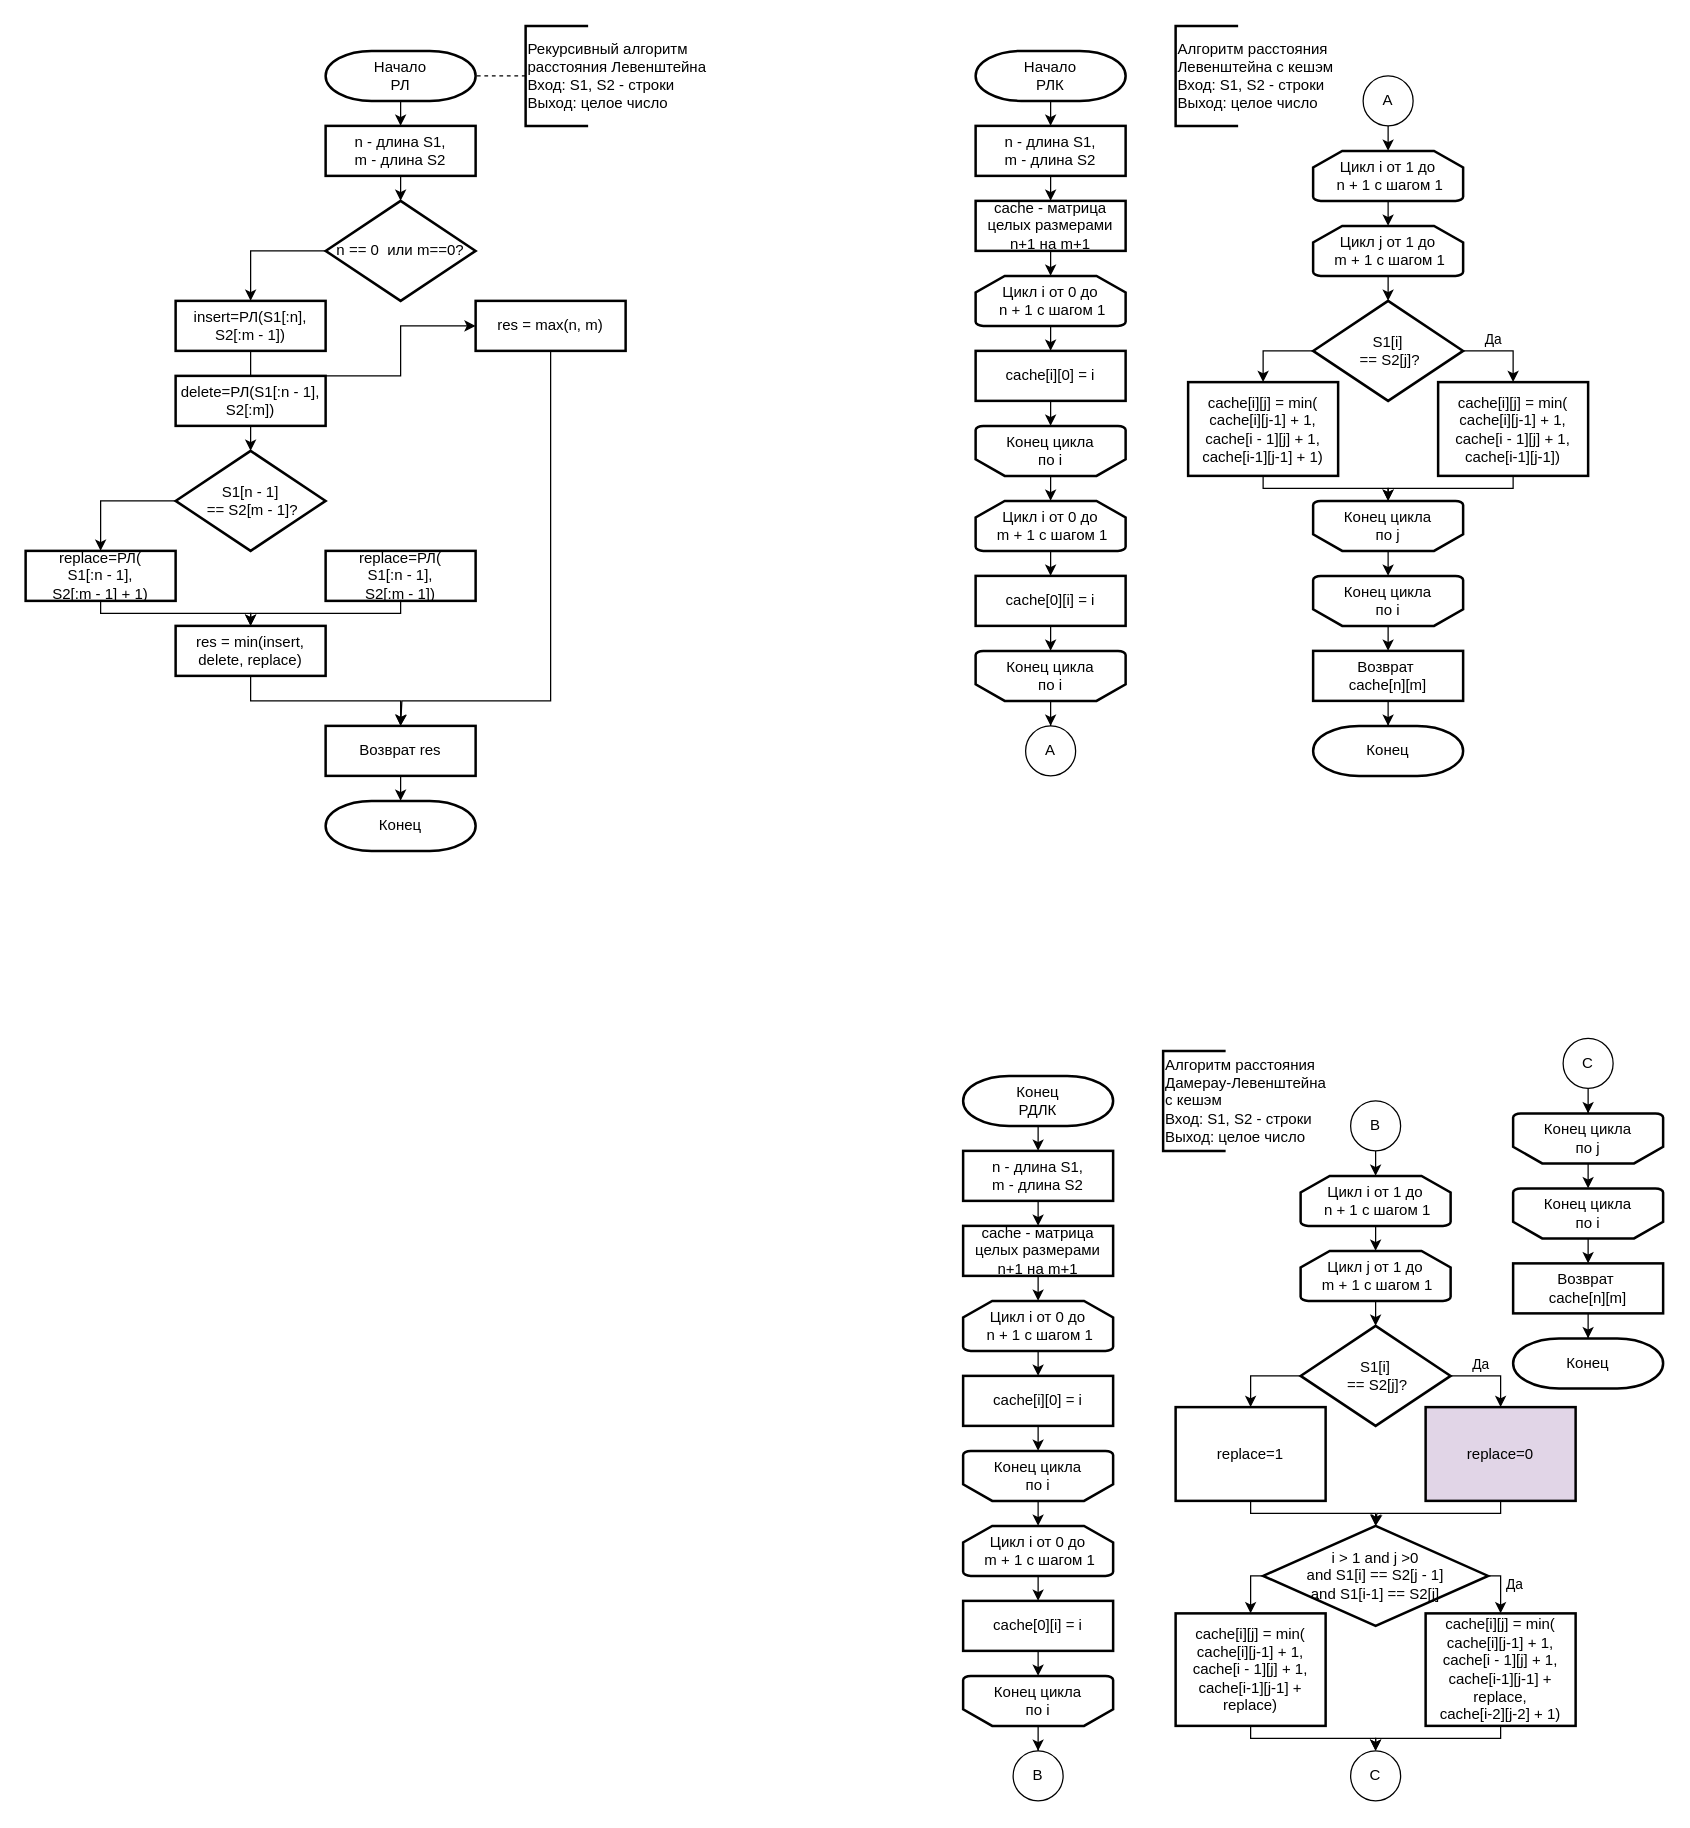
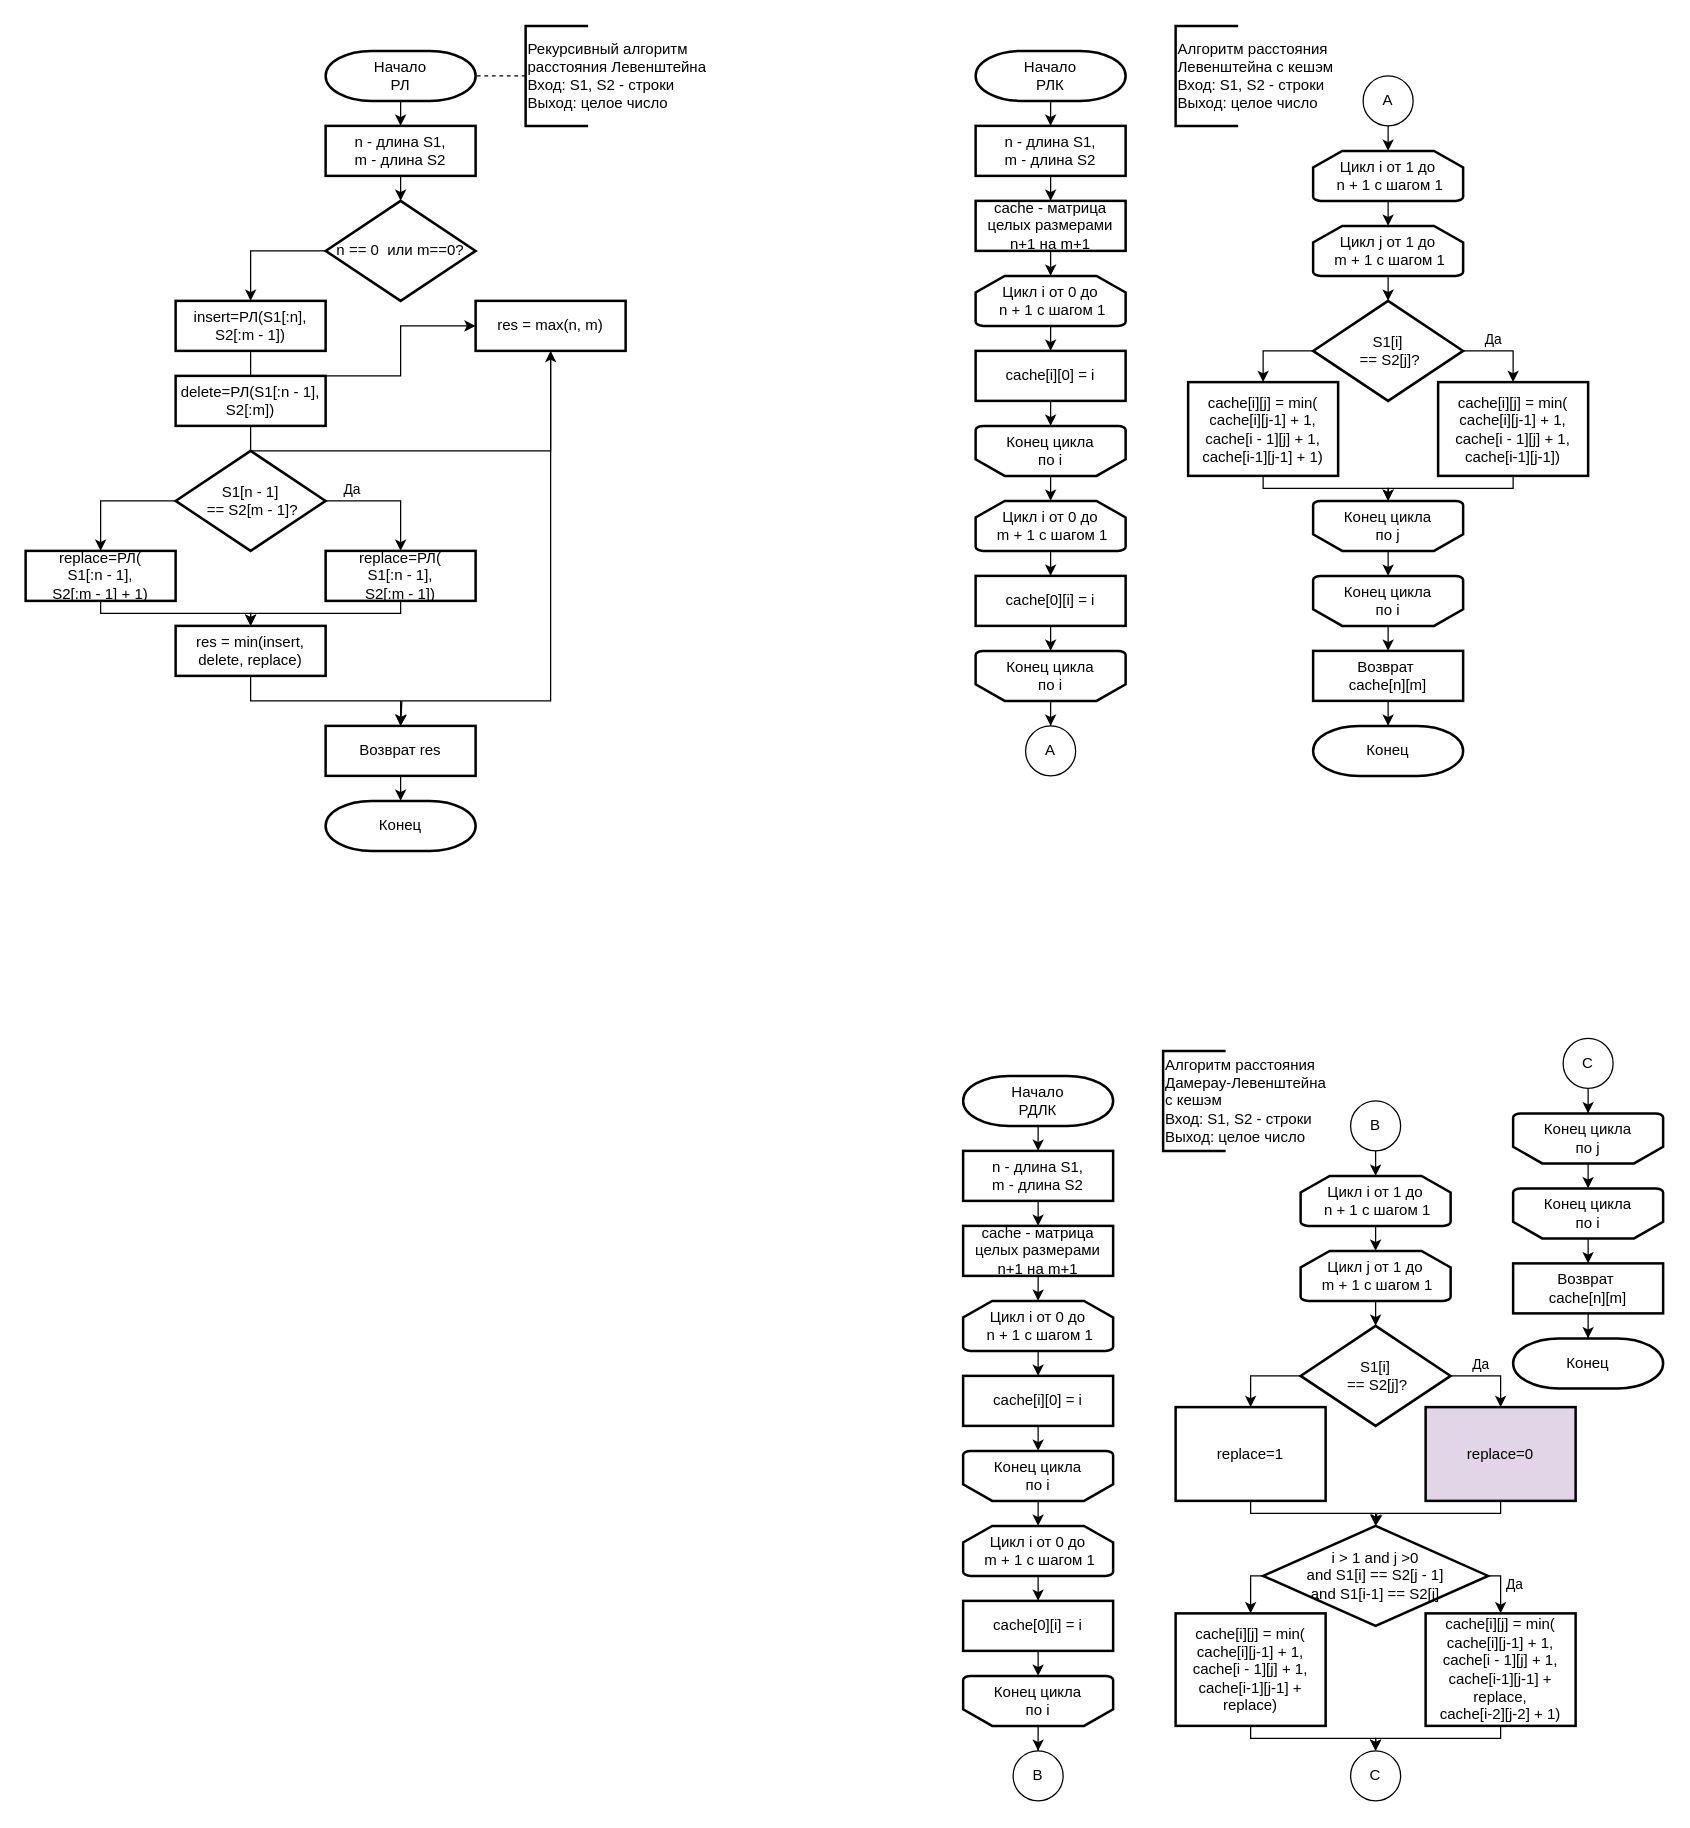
(251, 441) -> (393, 451)
none -> (384, 501)
(1038, 1101) -> (1038, 1101)
